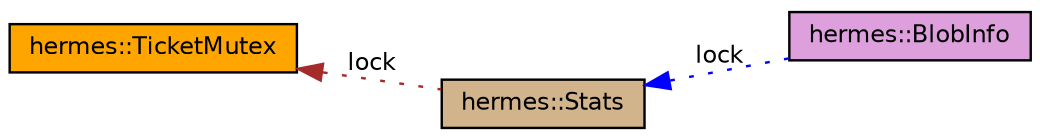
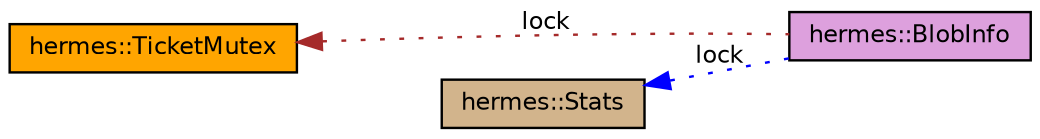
(382, 81) -> (556, 35)
